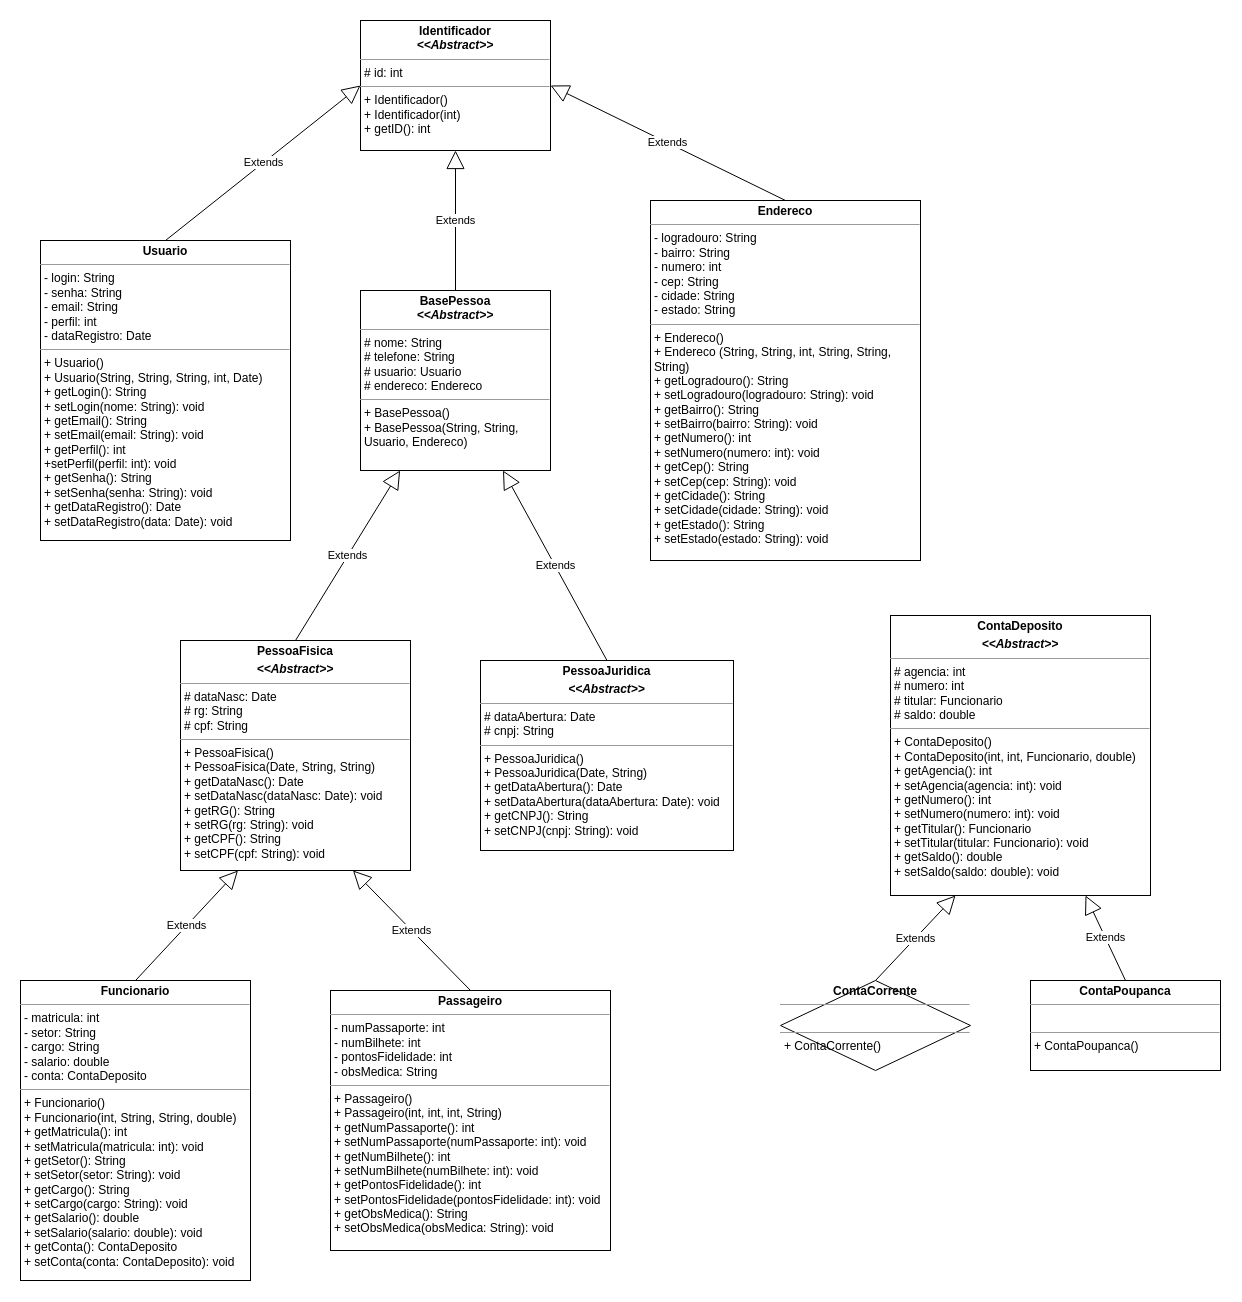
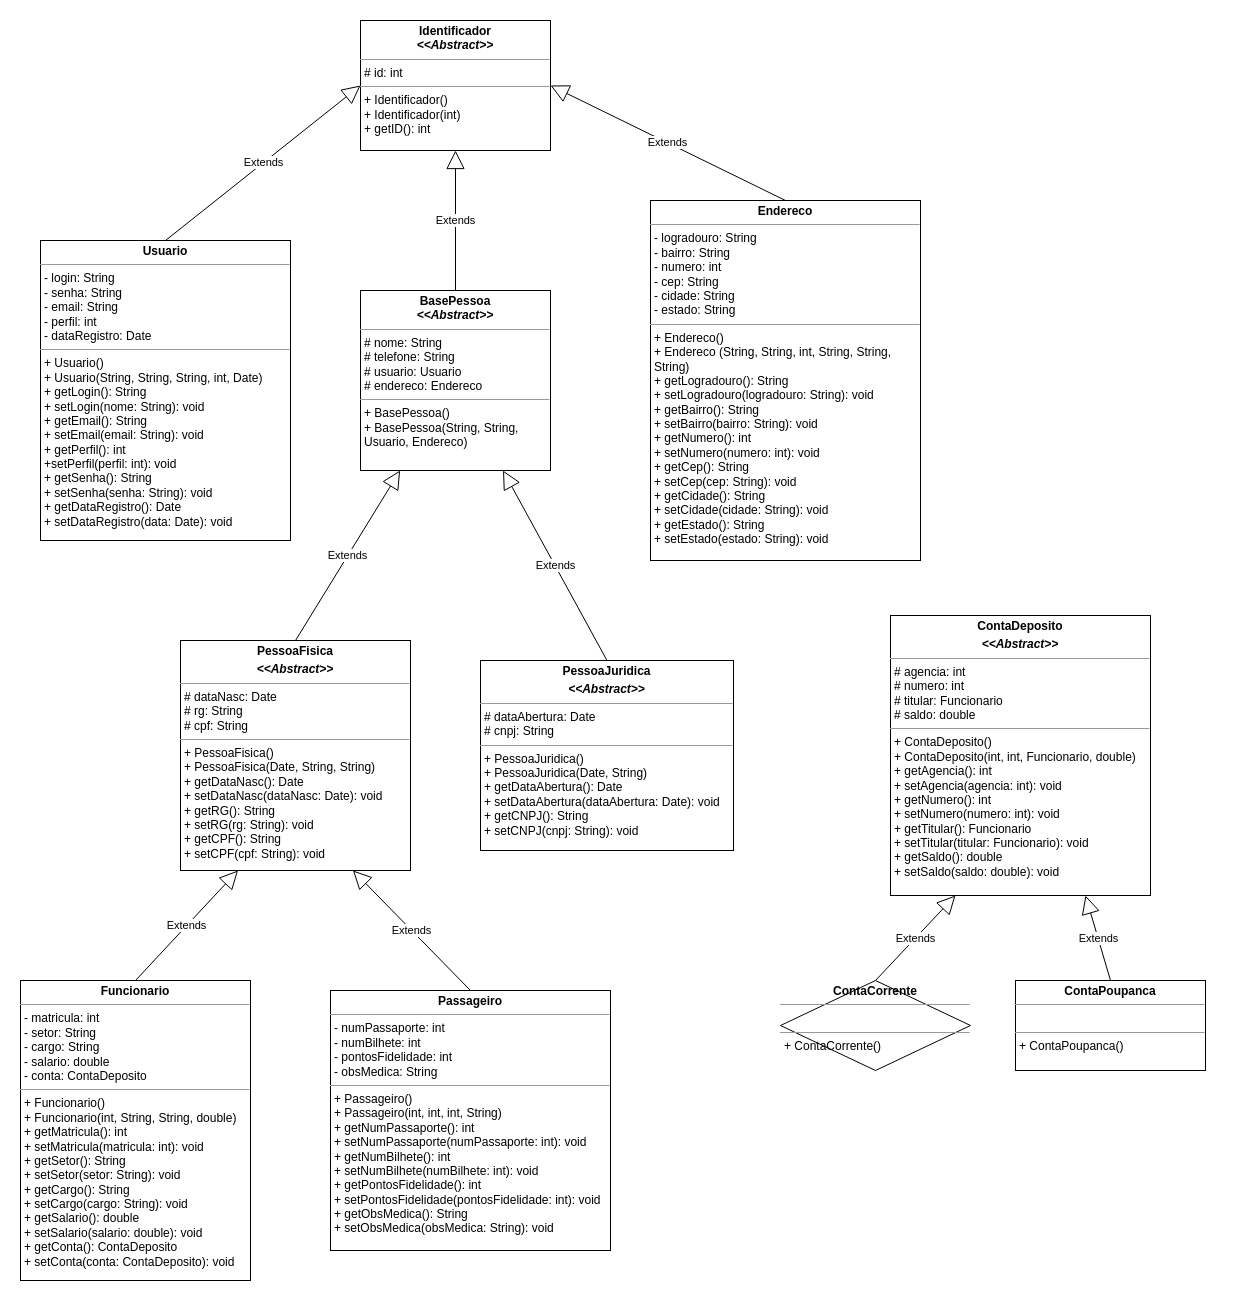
(1126, 1026) -> (1111, 1026)
